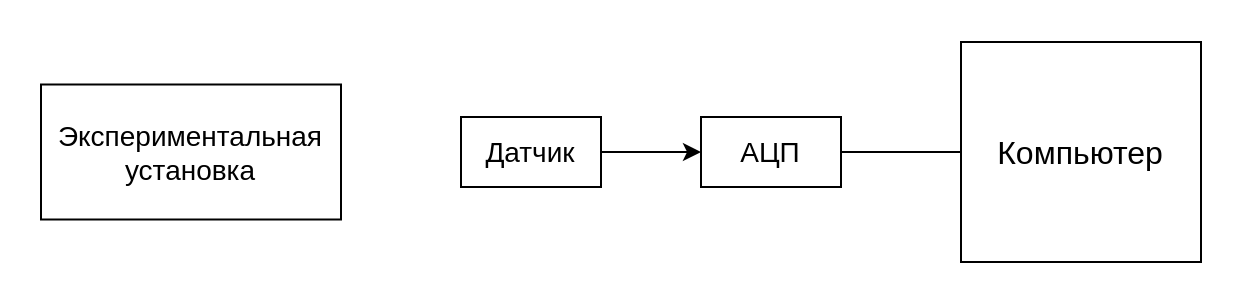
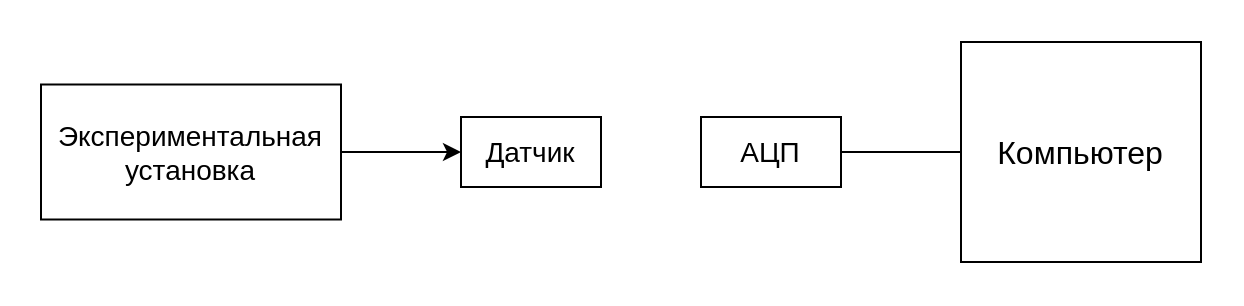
none -> (394, 152)
(644, 152) -> none
